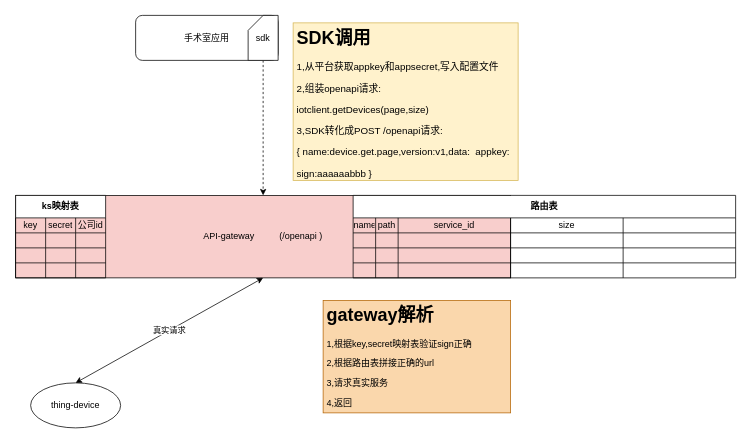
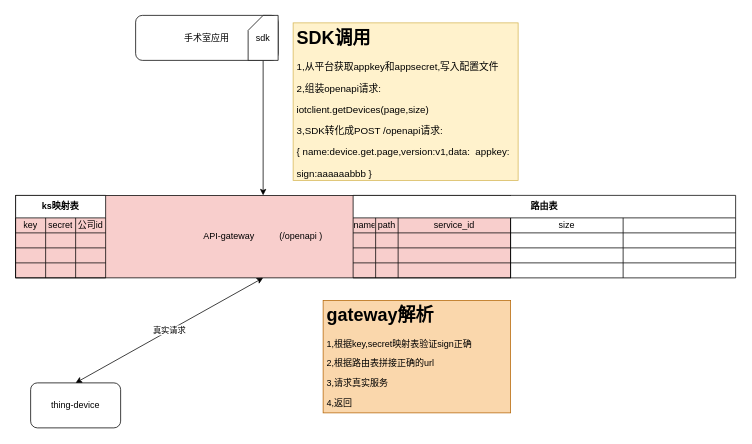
(263, 125) -> (263, 125)
(75, 405) -> (75, 405)
